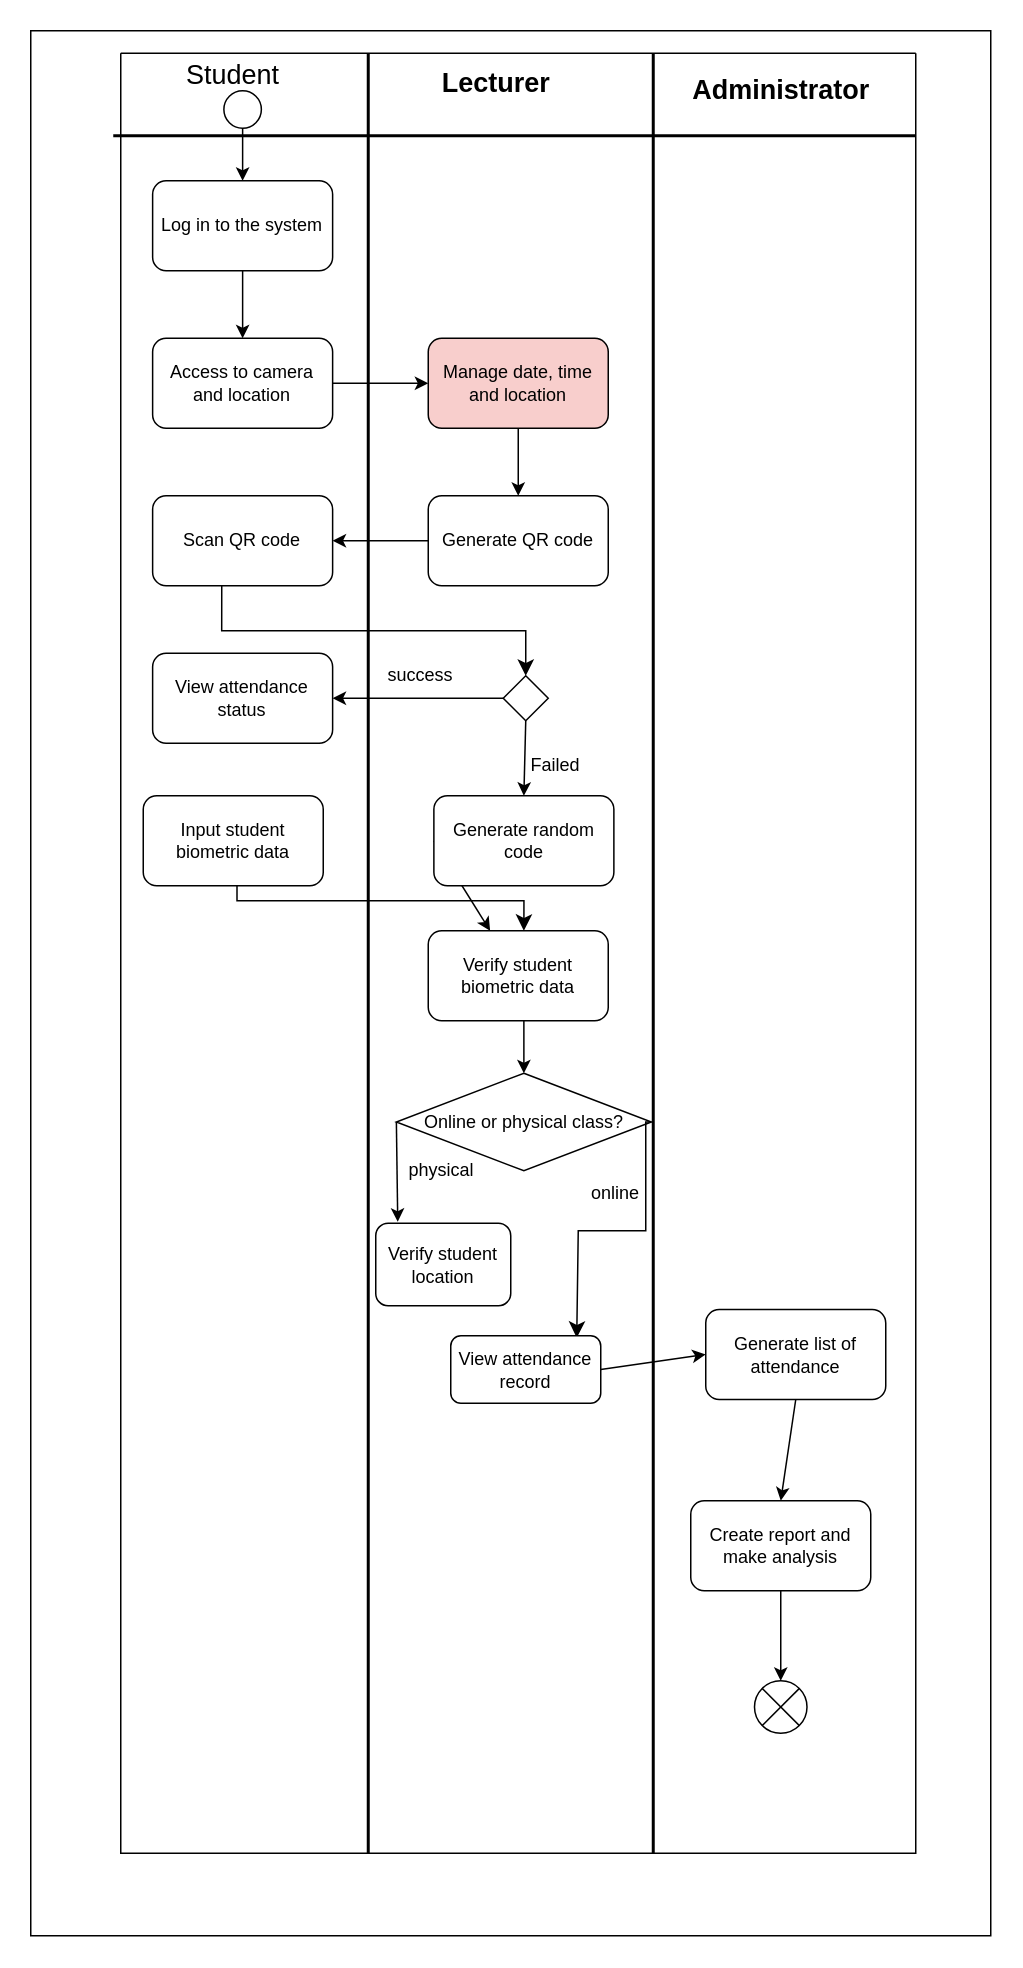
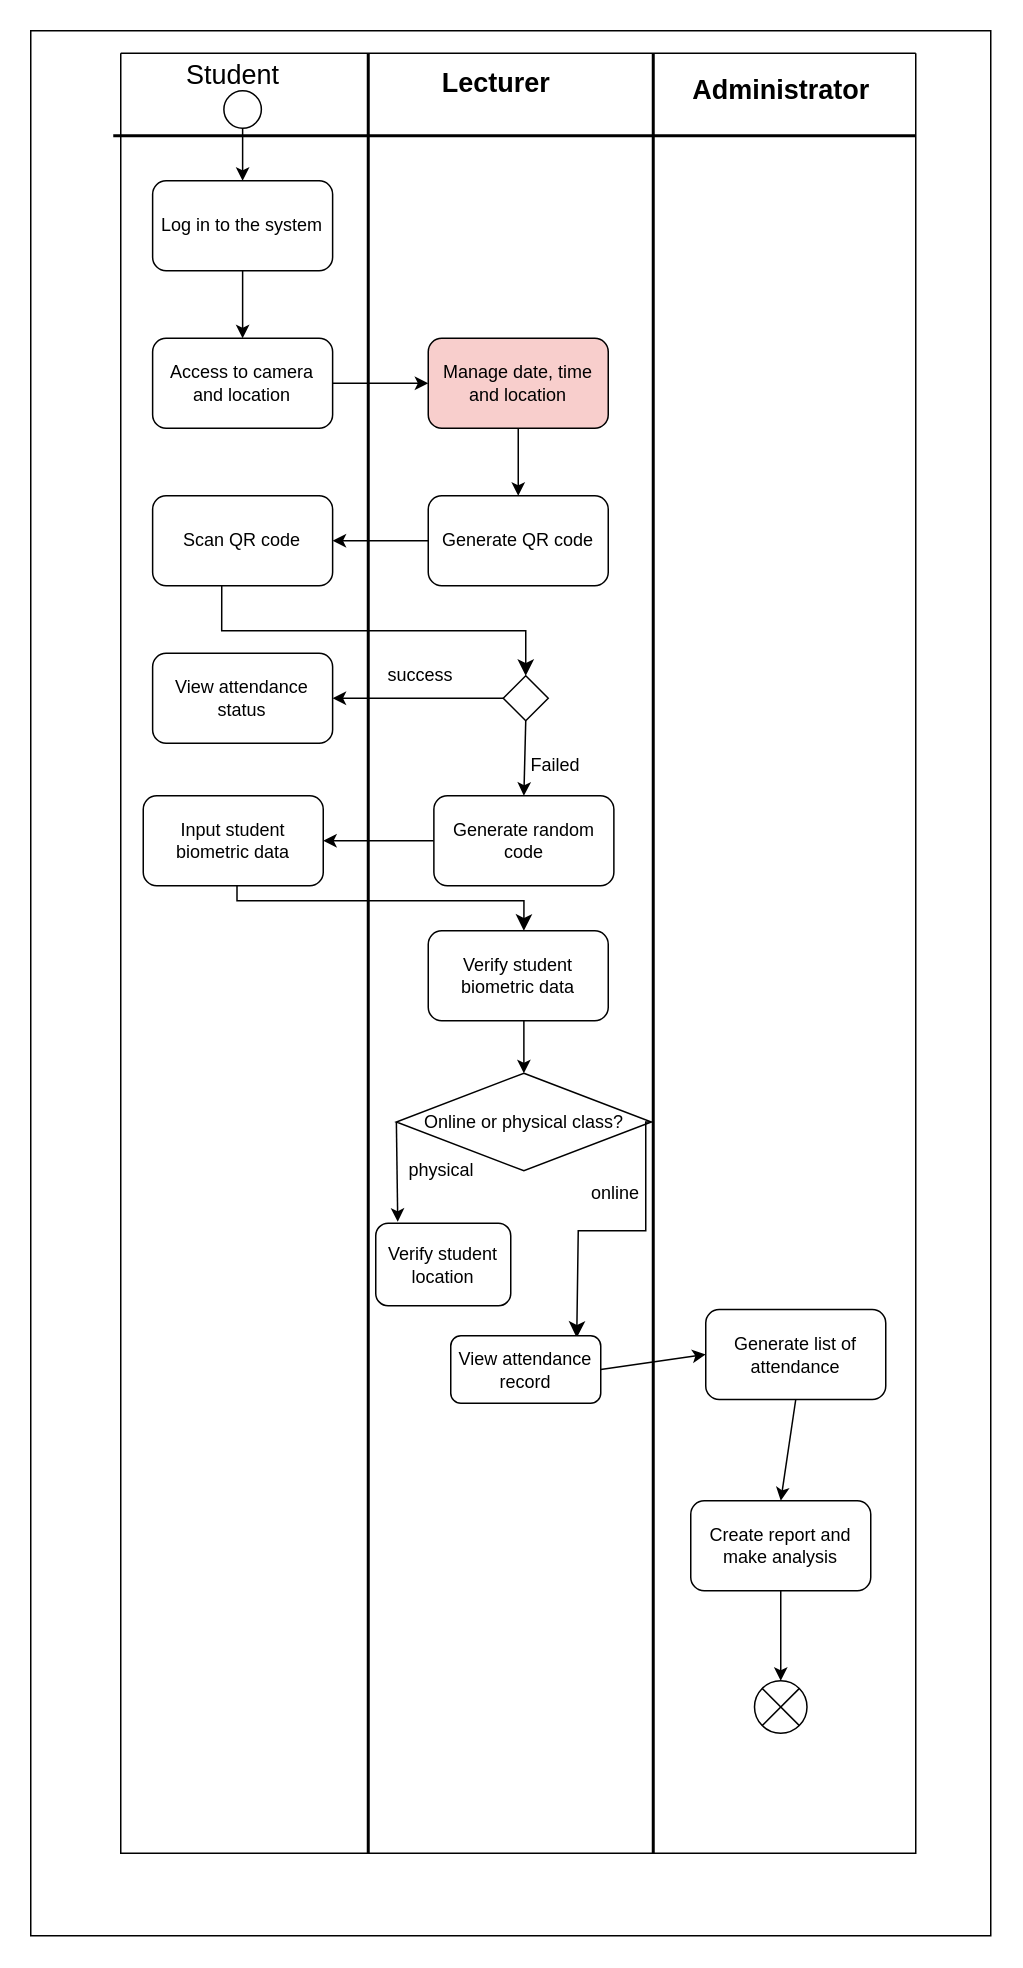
(473, 904) -> (384, 841)
